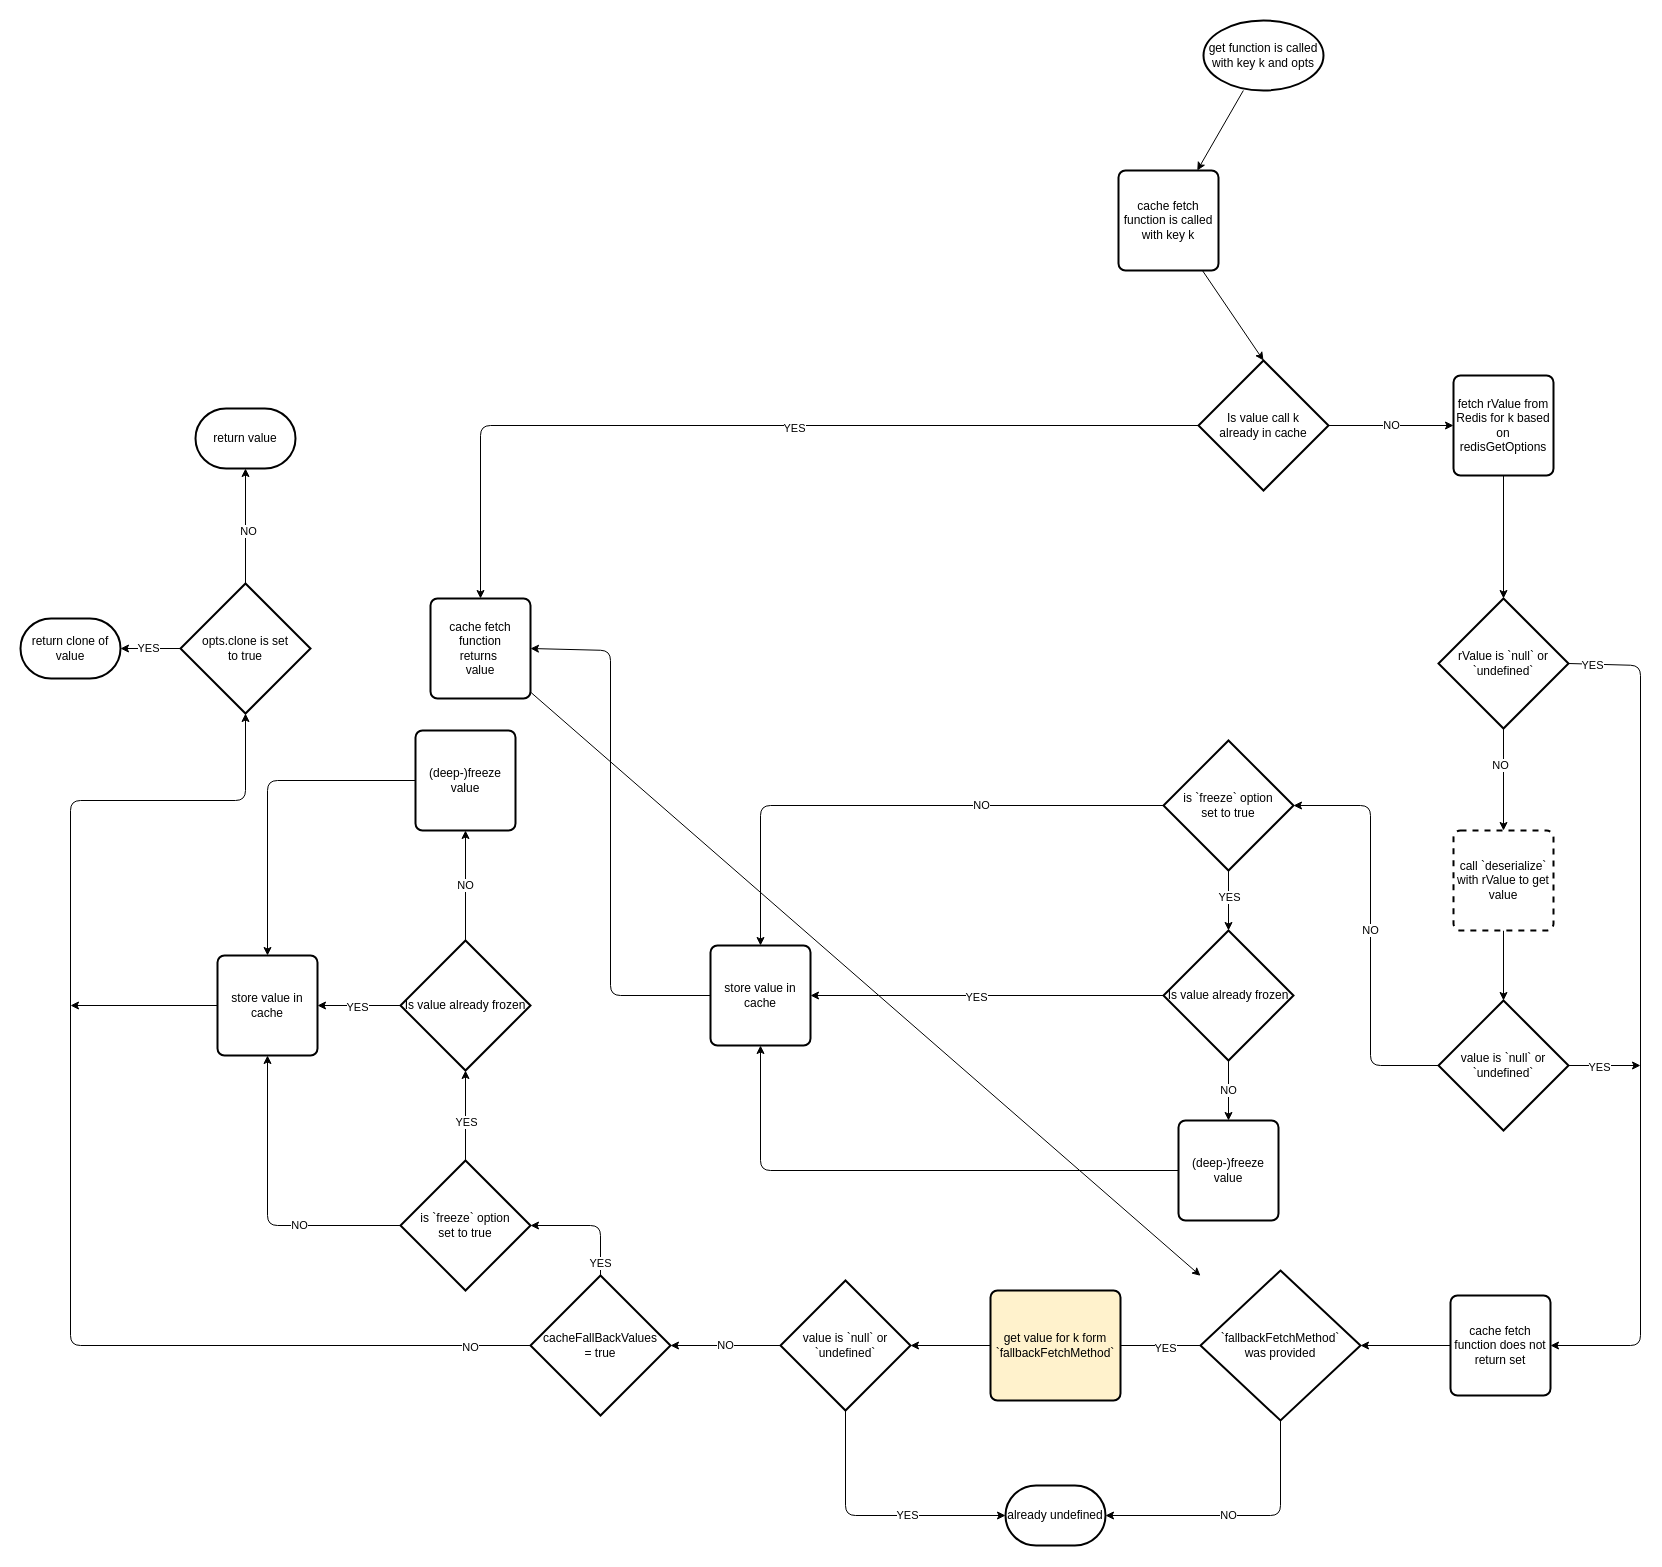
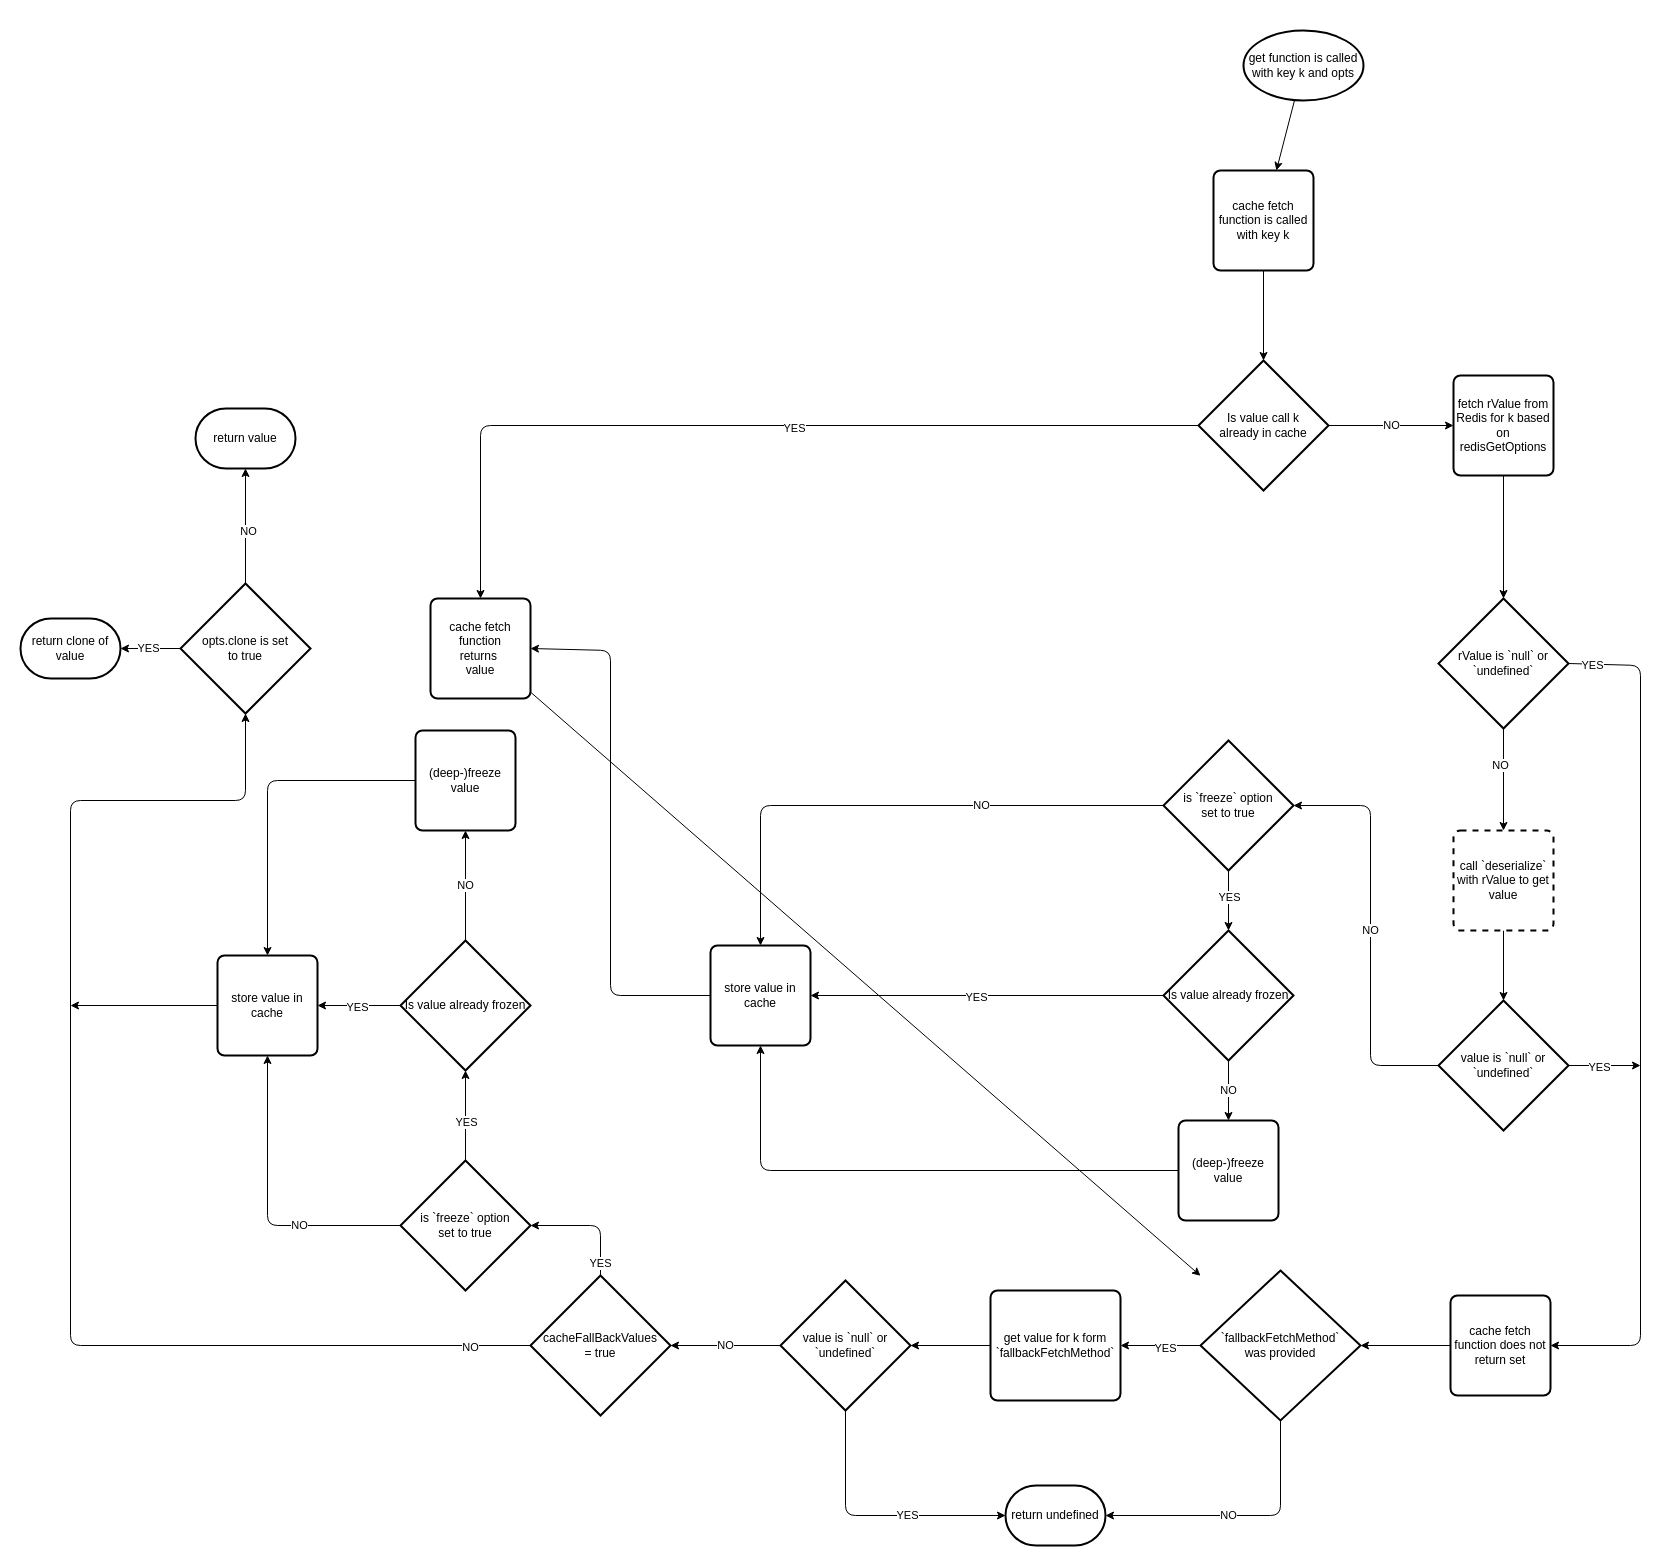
(1264, 56) -> (1304, 66)
(1169, 221) -> (1264, 221)
(1056, 1346) -> (1056, 1346)
(1127, 1346) -> (1129, 1346)
(1056, 1516) -> (1056, 1516)
